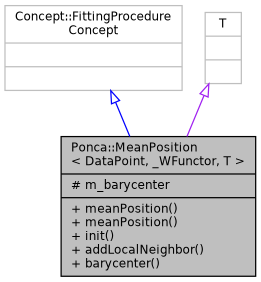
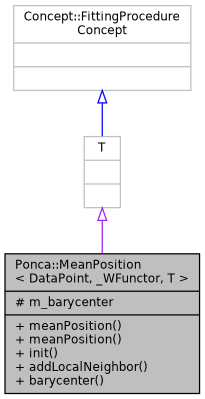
(123, 119) -> (102, 120)
